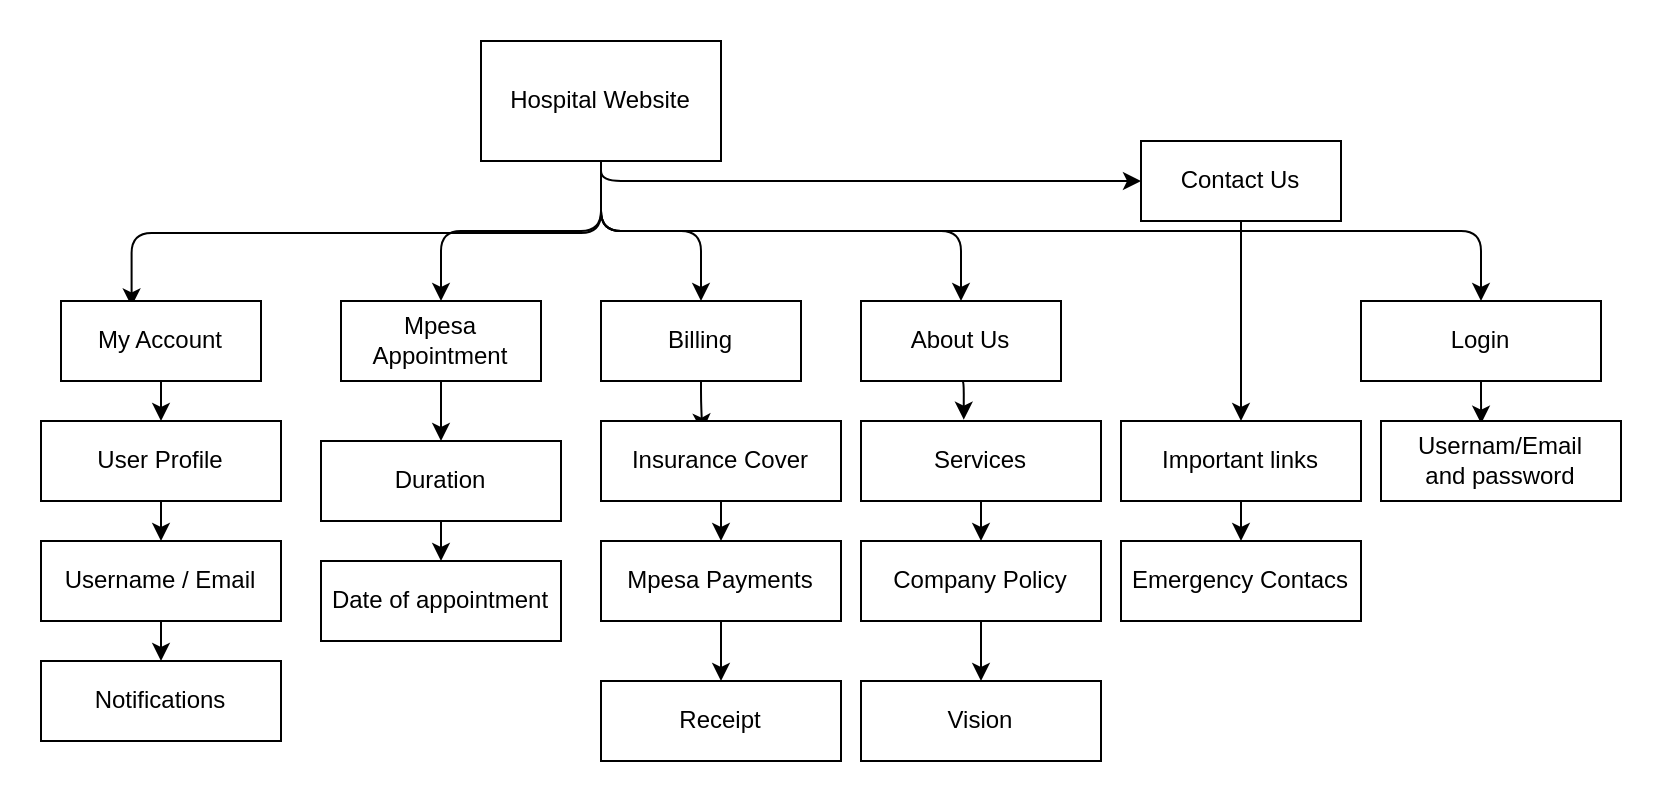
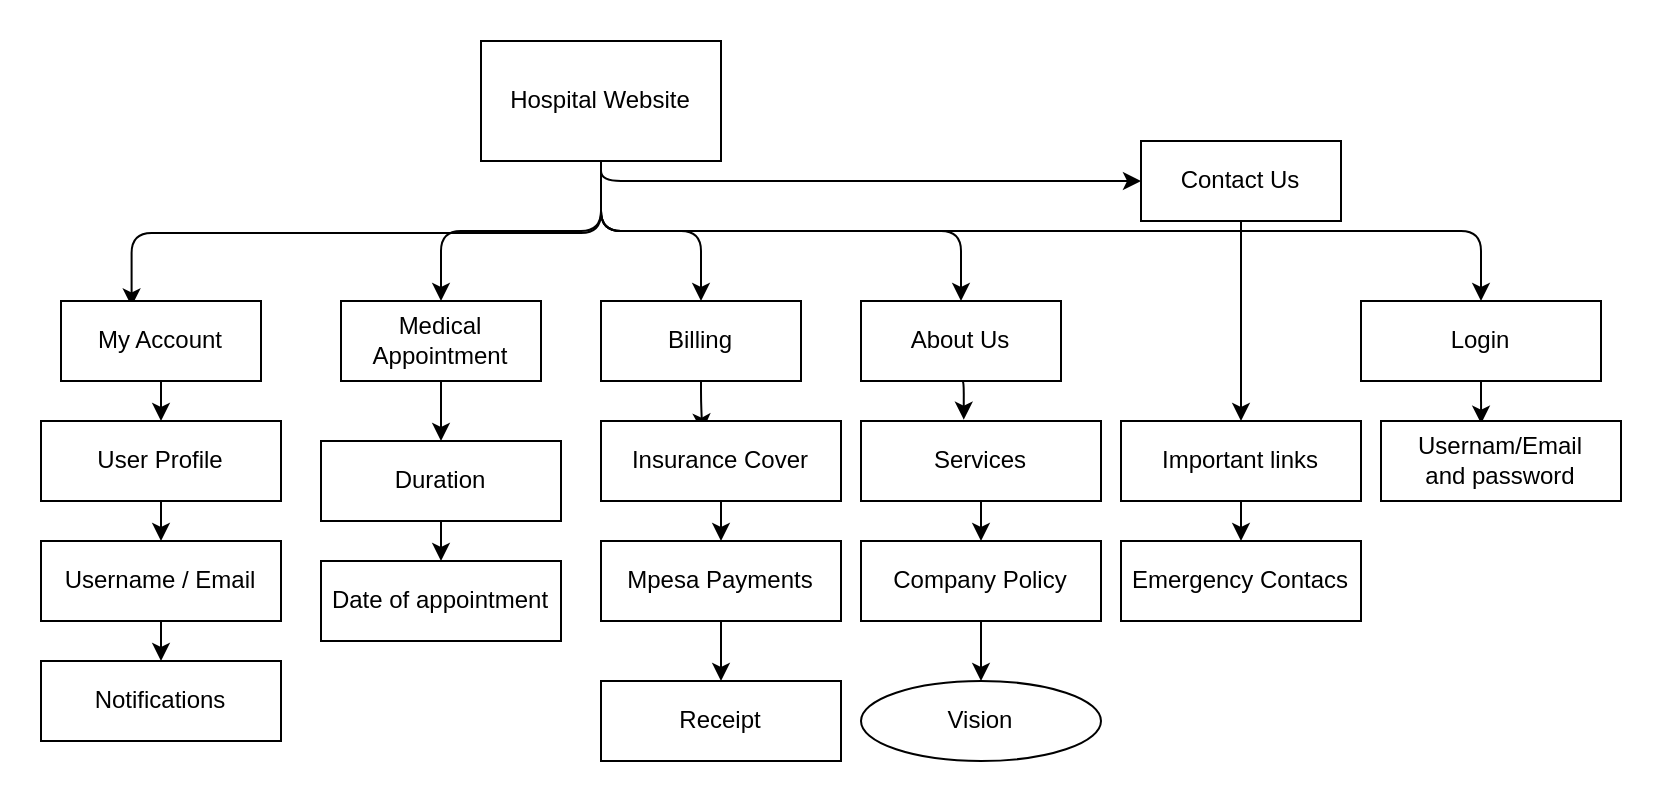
(441, 341) -> (441, 341)
(981, 721) -> (981, 721)
